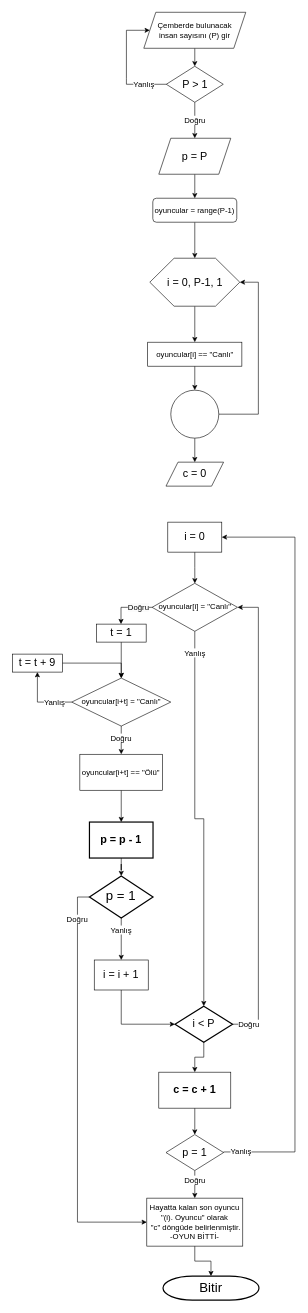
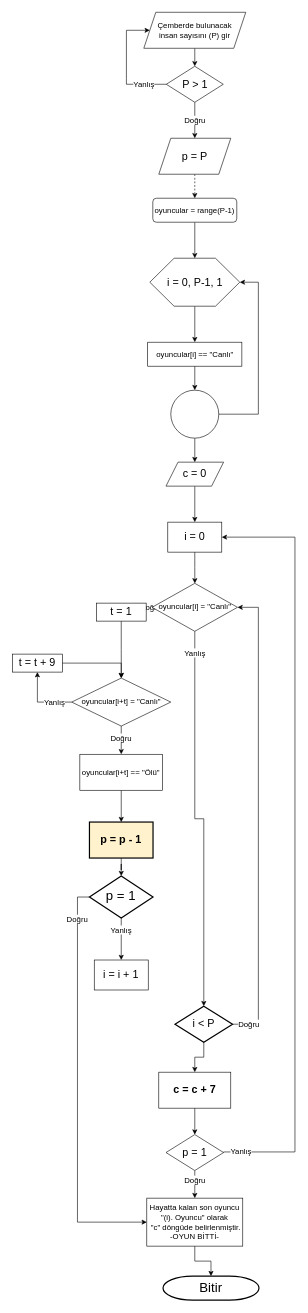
(195, 183) -> (195, 183)
none -> (195, 516)
(121, 633) -> (121, 612)
(121, 840) -> (121, 840)
(121, 1023) -> none
(195, 1091) -> (195, 1091)
